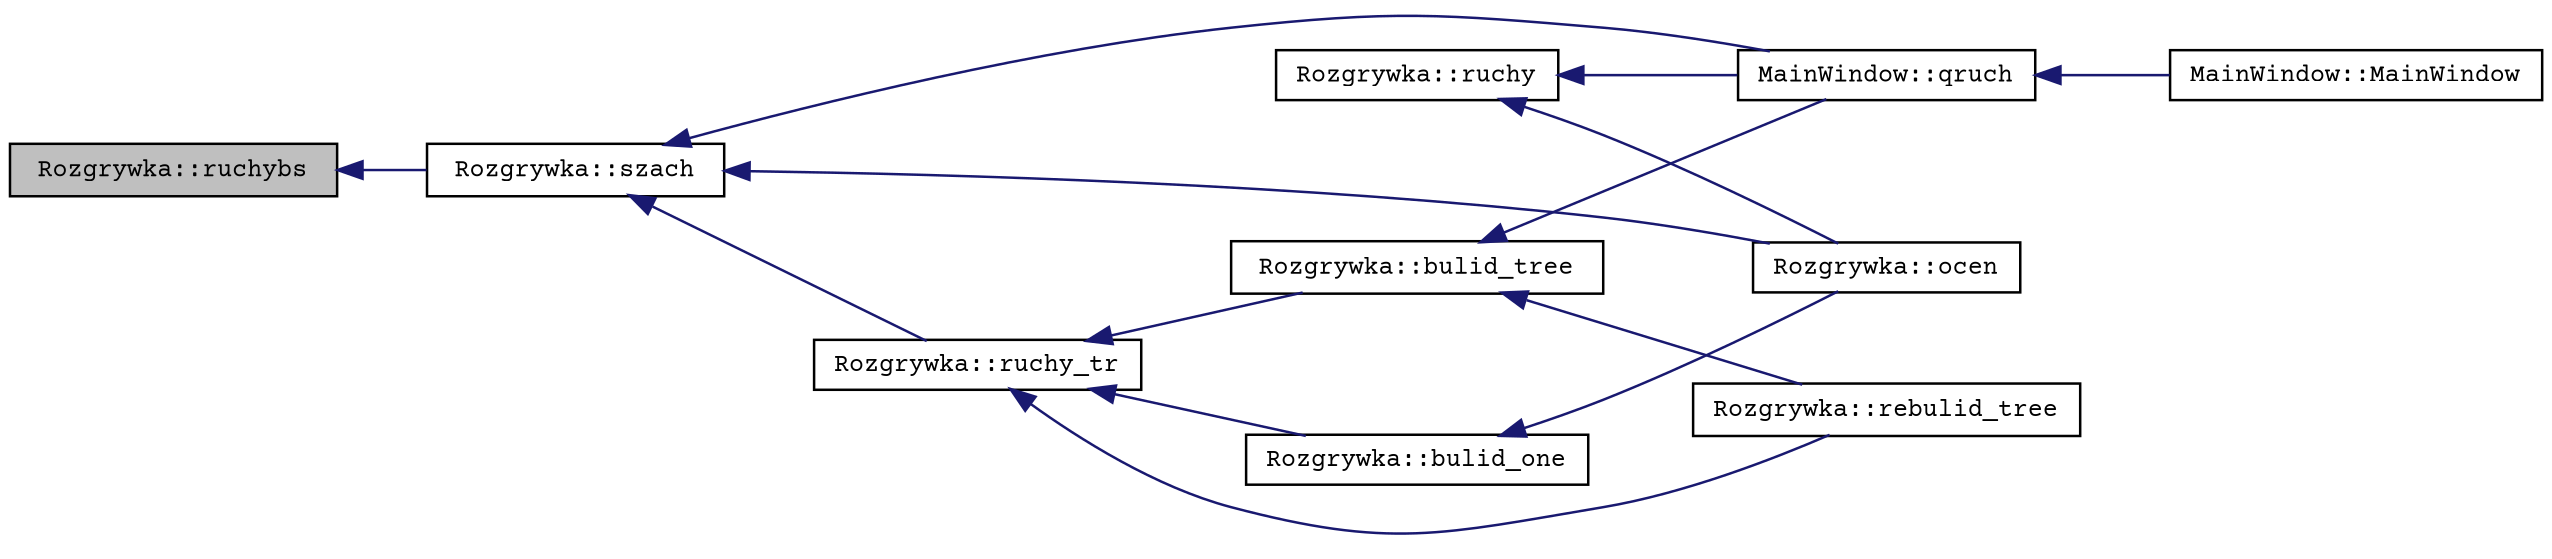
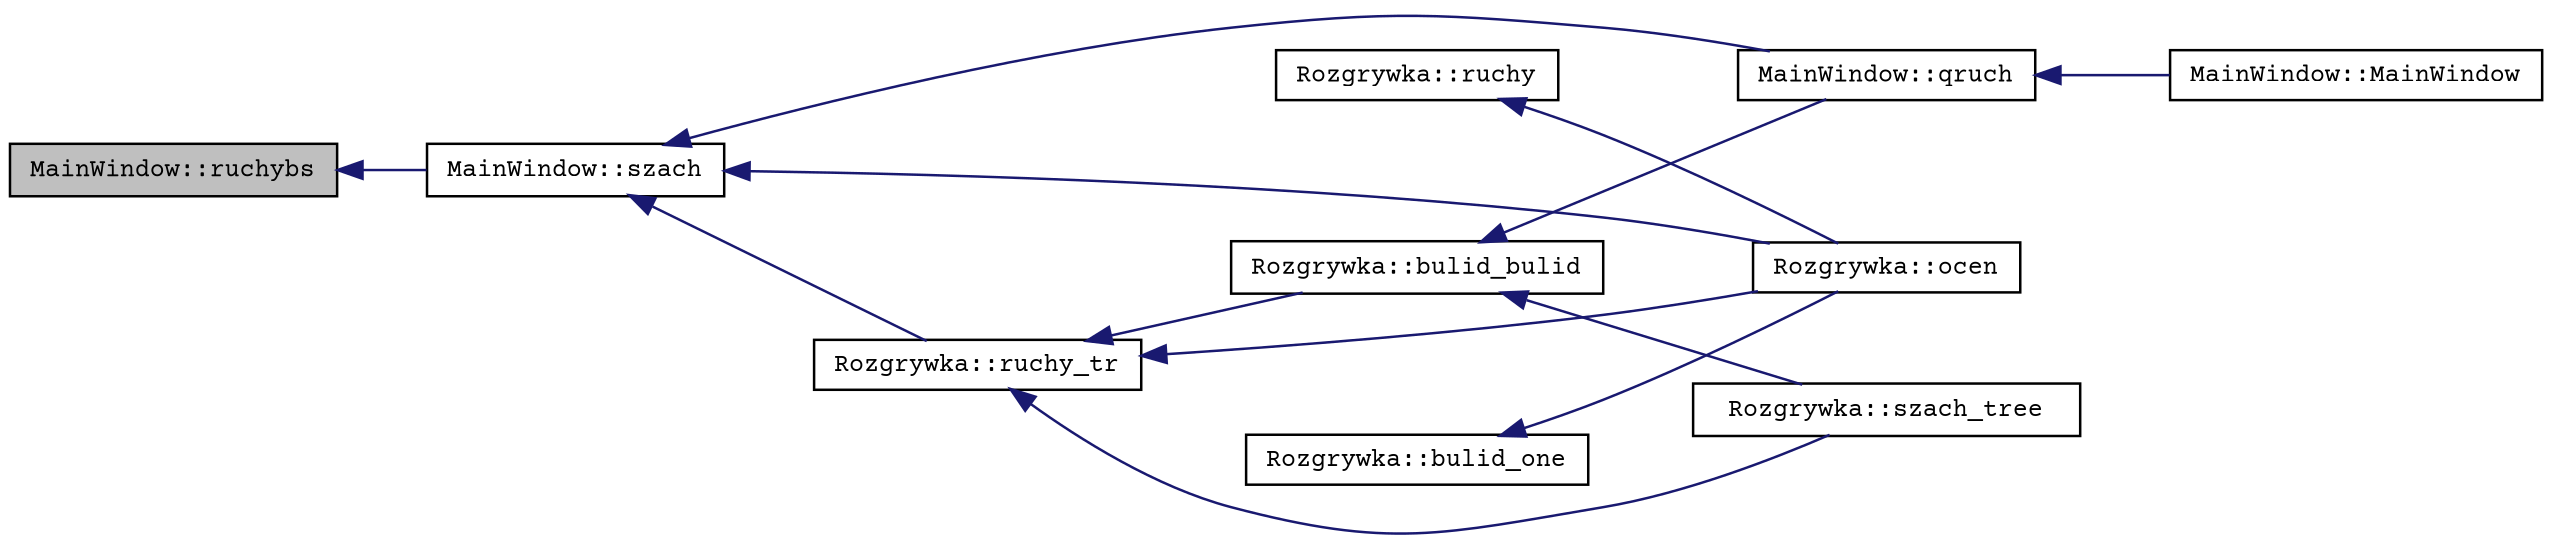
(1661, 75) -> none
(174, 170) -> (174, 170)
(576, 170) -> (576, 170)
(1417, 267) -> (1417, 267)
(1887, 410) -> (1887, 410)
(1210, 415) -> (1463, 330)
